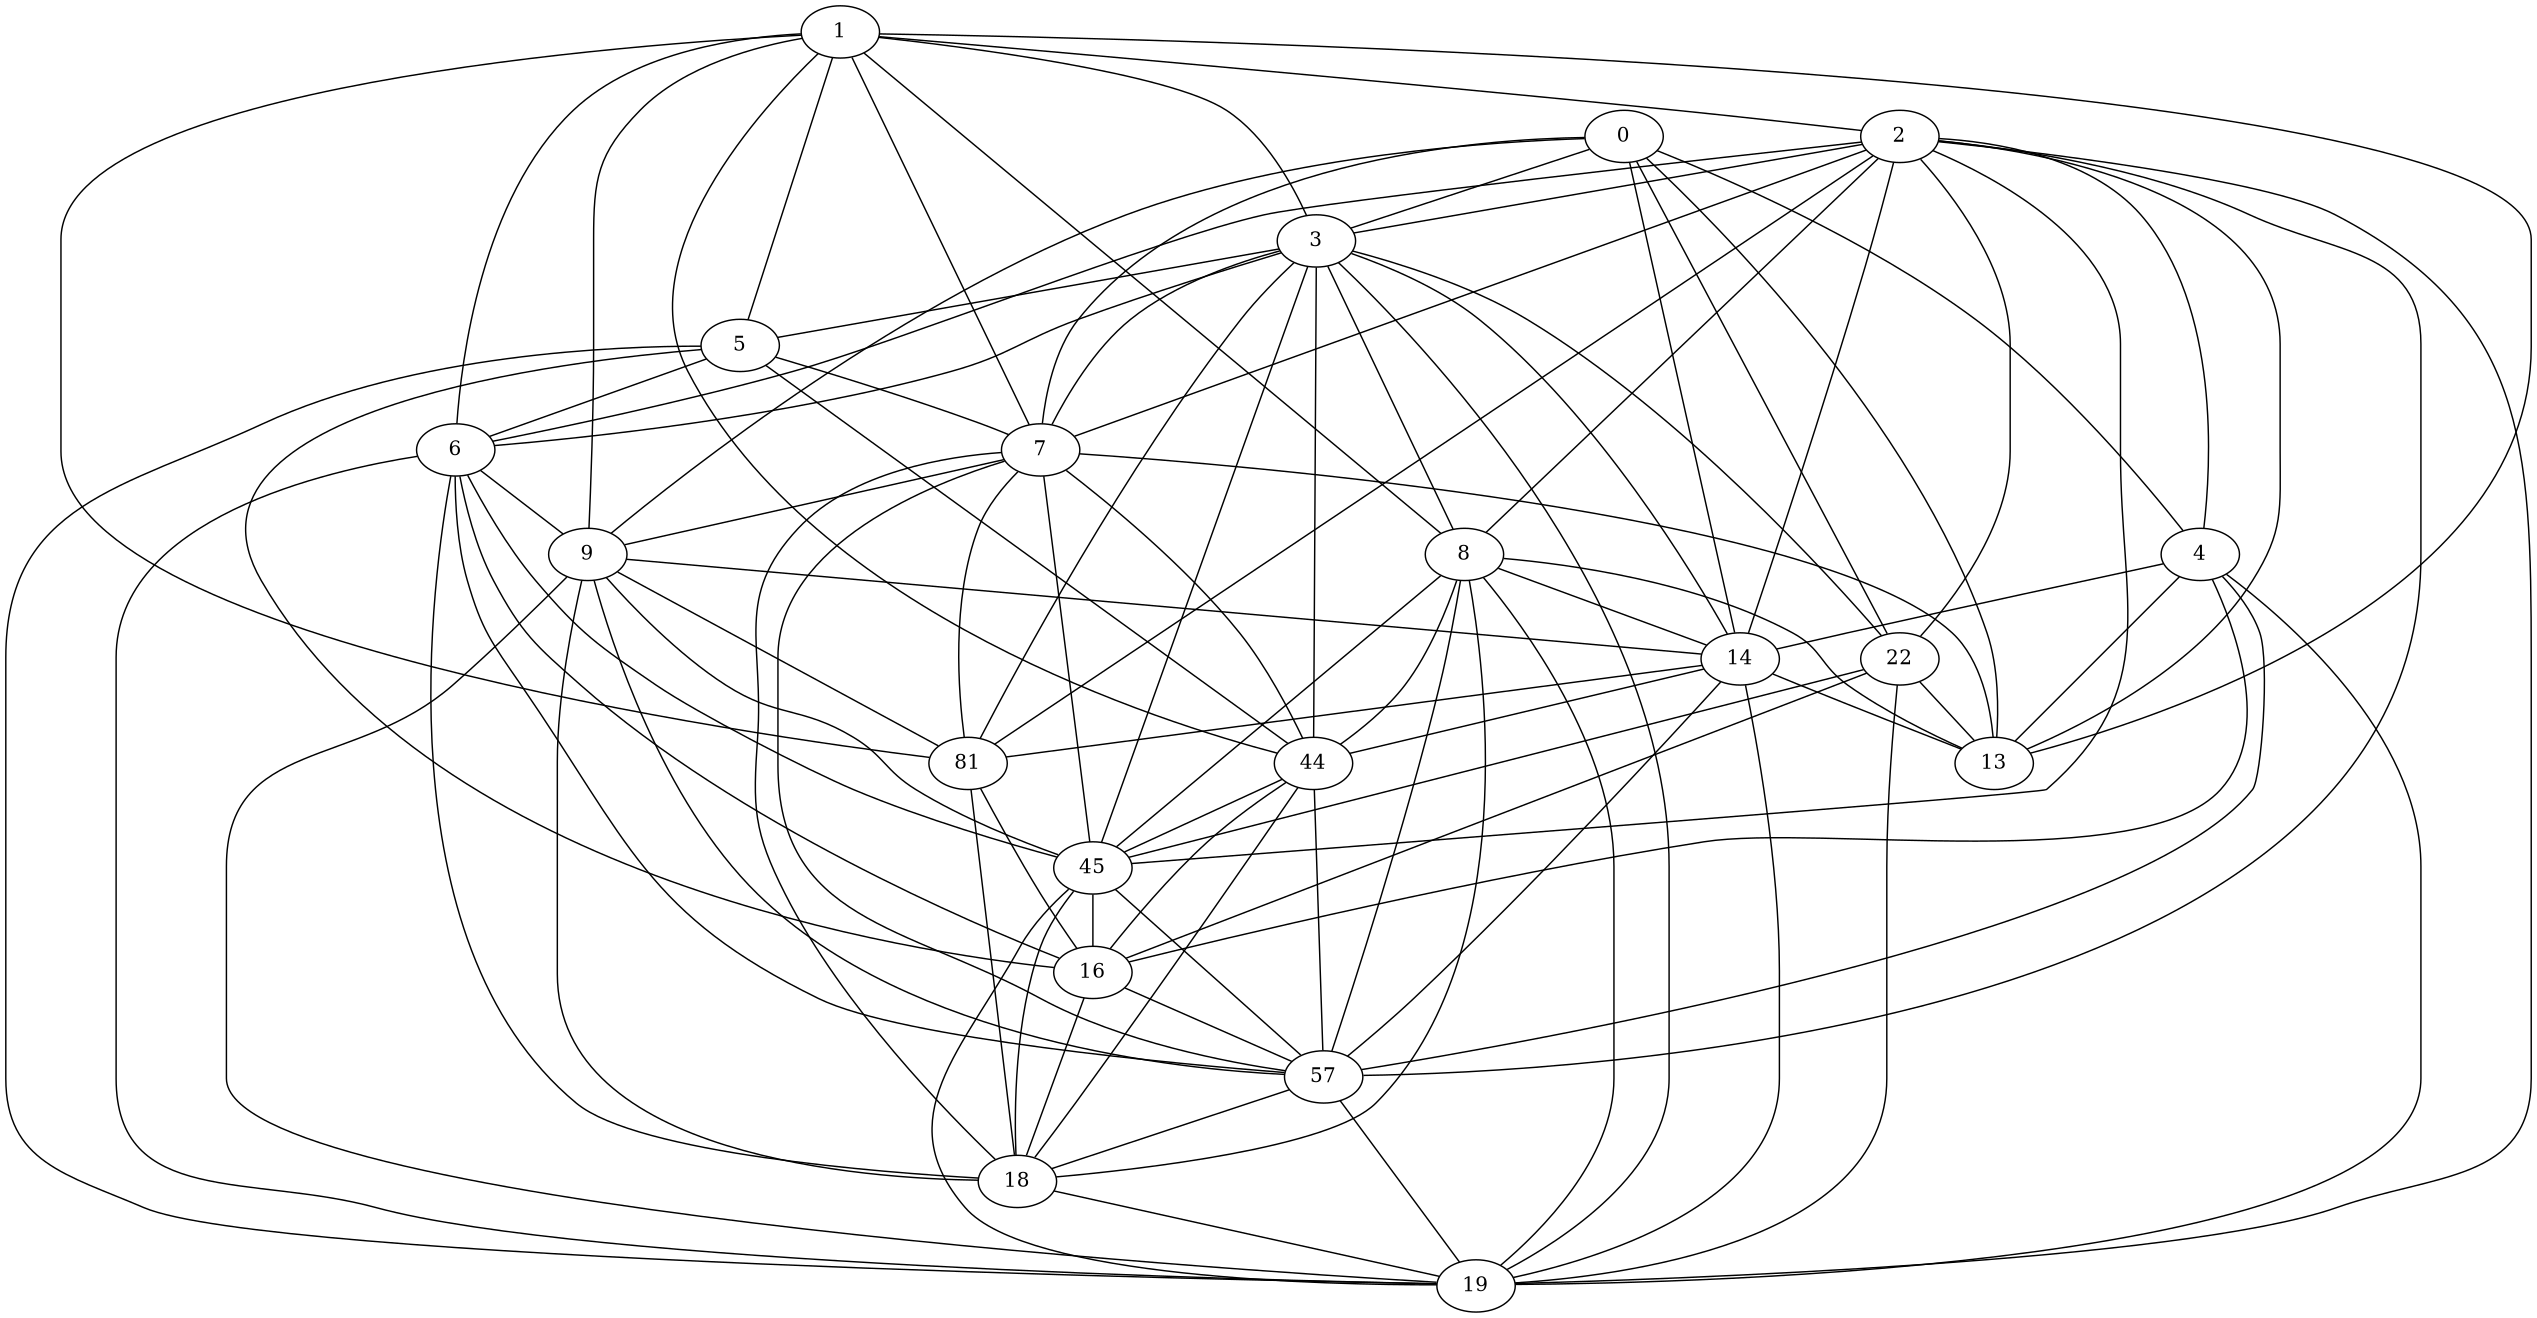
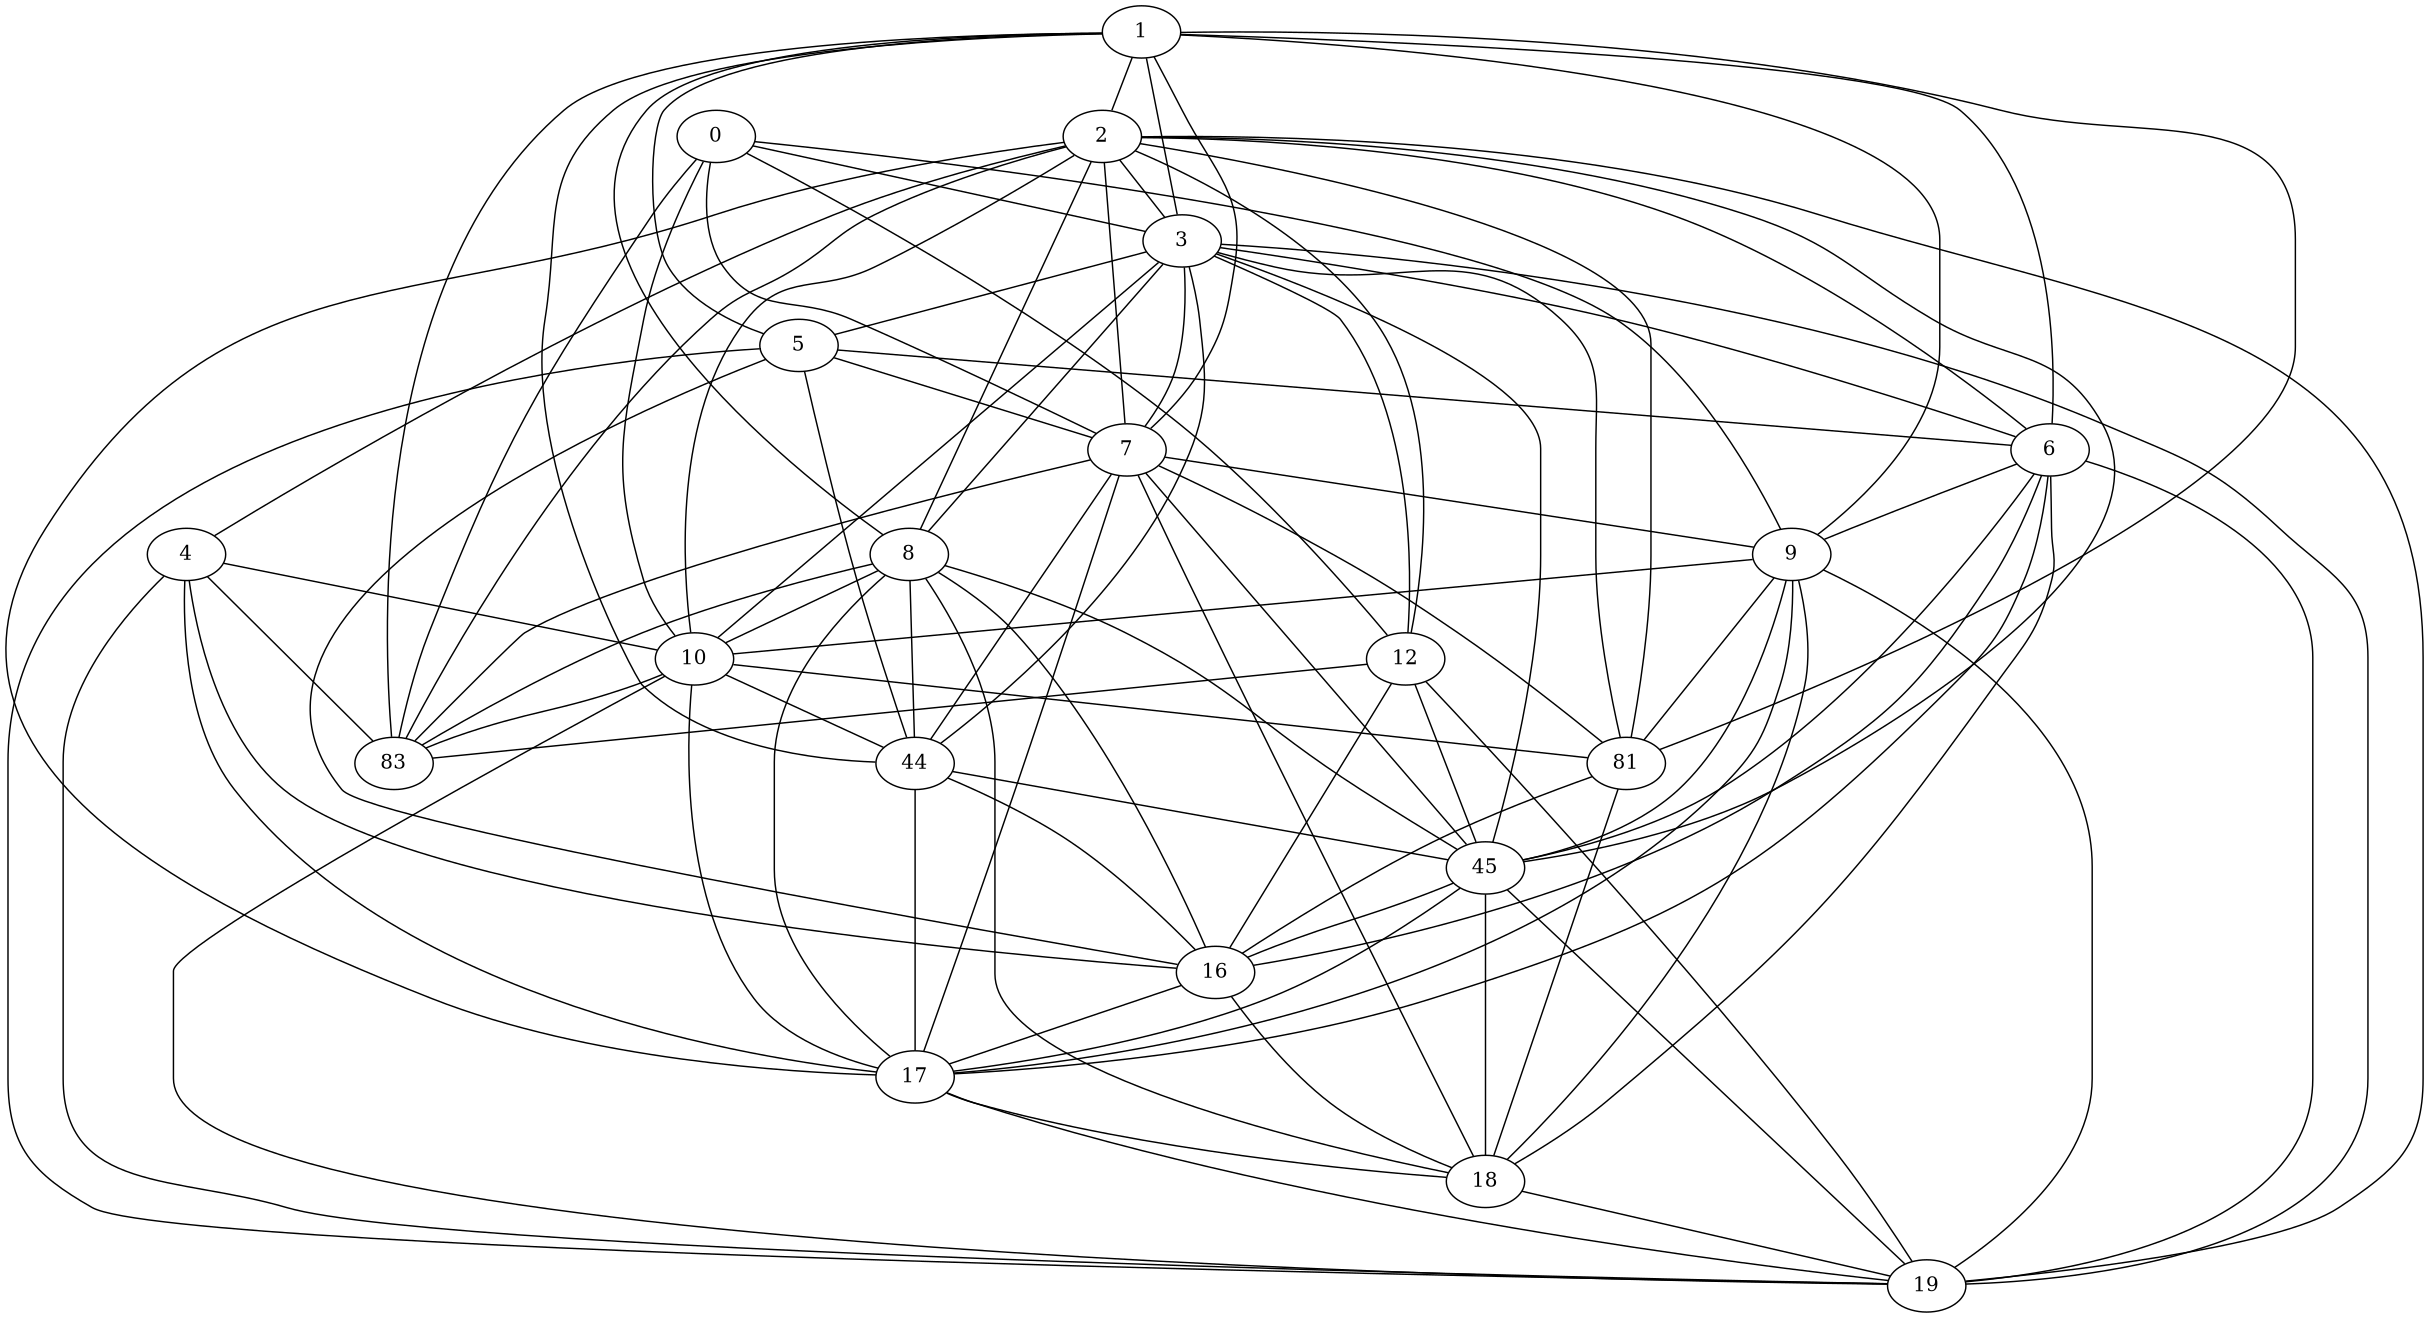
(1949, 301) -> none
(1740, 659) -> (694, 659)
(1900, 659) -> (1406, 659)
(1994, 763) -> (394, 763)
(1614, 923) -> (1096, 741)
(1168, 974) -> none
(1324, 1077) -> (915, 1077)
